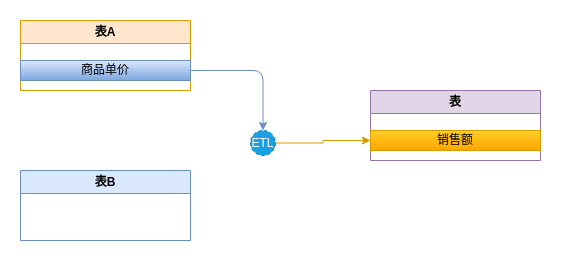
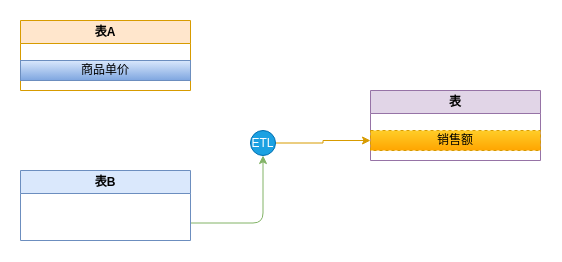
(249, 71) -> none
(456, 141) -> (456, 141)
(263, 143) -> (263, 143)
none -> (253, 223)
